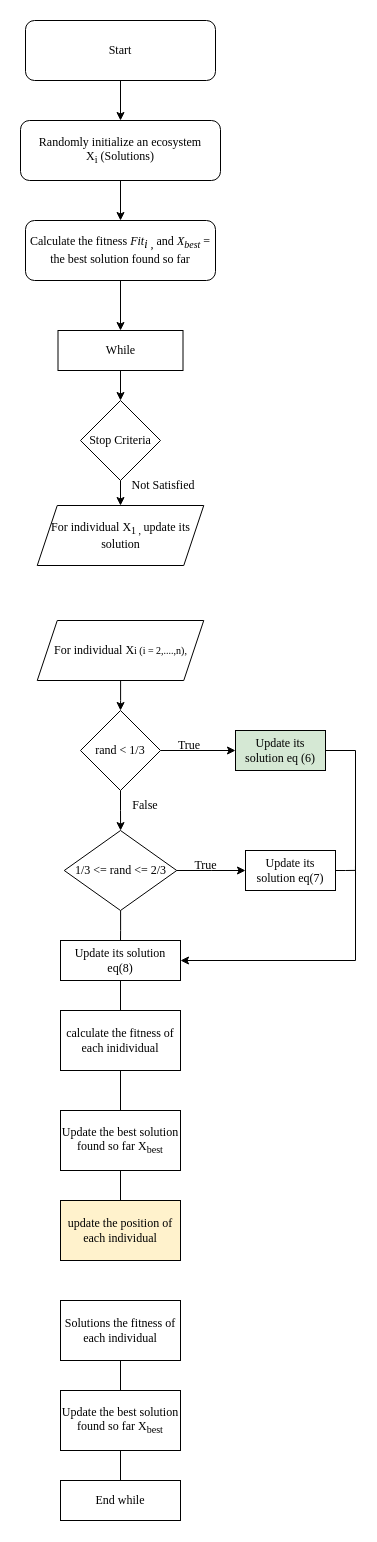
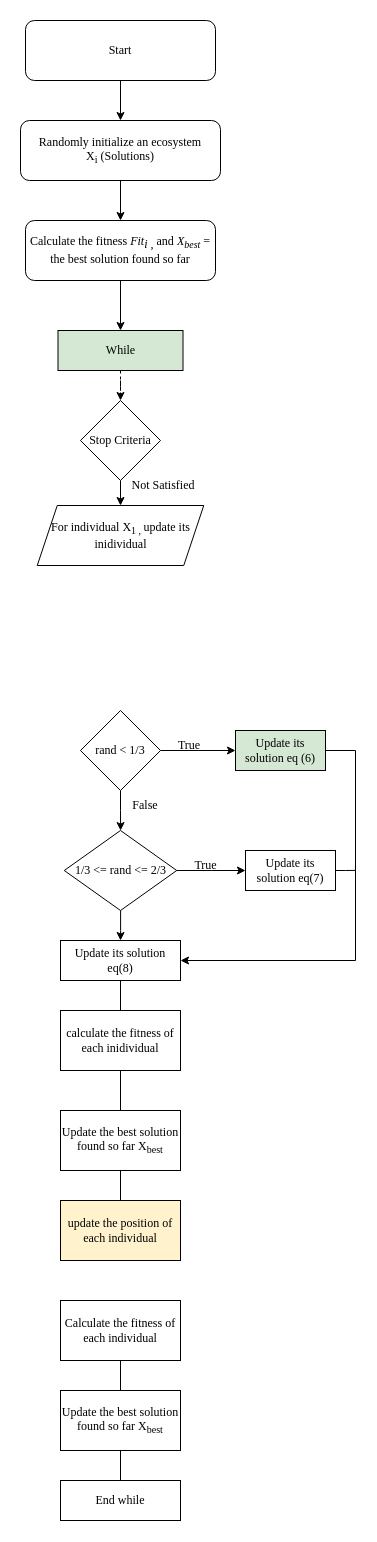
(121, 351) -> (121, 351)
(121, 390) -> (121, 390)
(121, 536) -> (121, 536)
(121, 651) -> none
(121, 692) -> none
(121, 935) -> (121, 932)
(121, 1331) -> (121, 1331)
